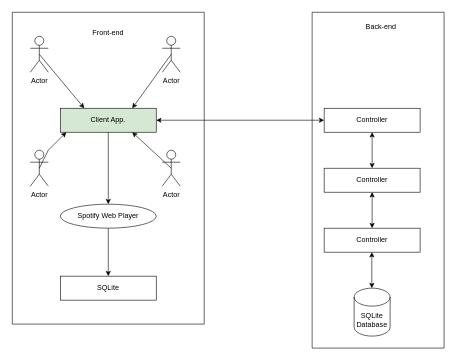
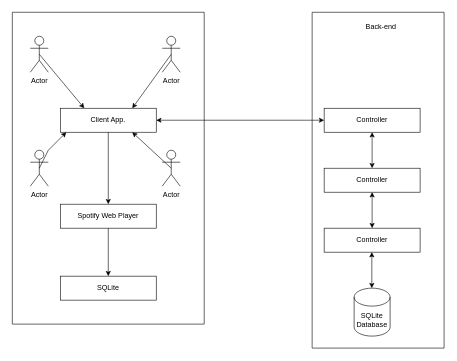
(108, 33) -> none
(108, 120) -> (108, 120)
(108, 216) -> (108, 216)
